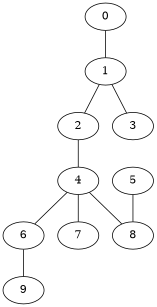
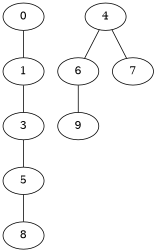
(78, 126) -> none
none -> (24, 154)
(106, 208) -> none
